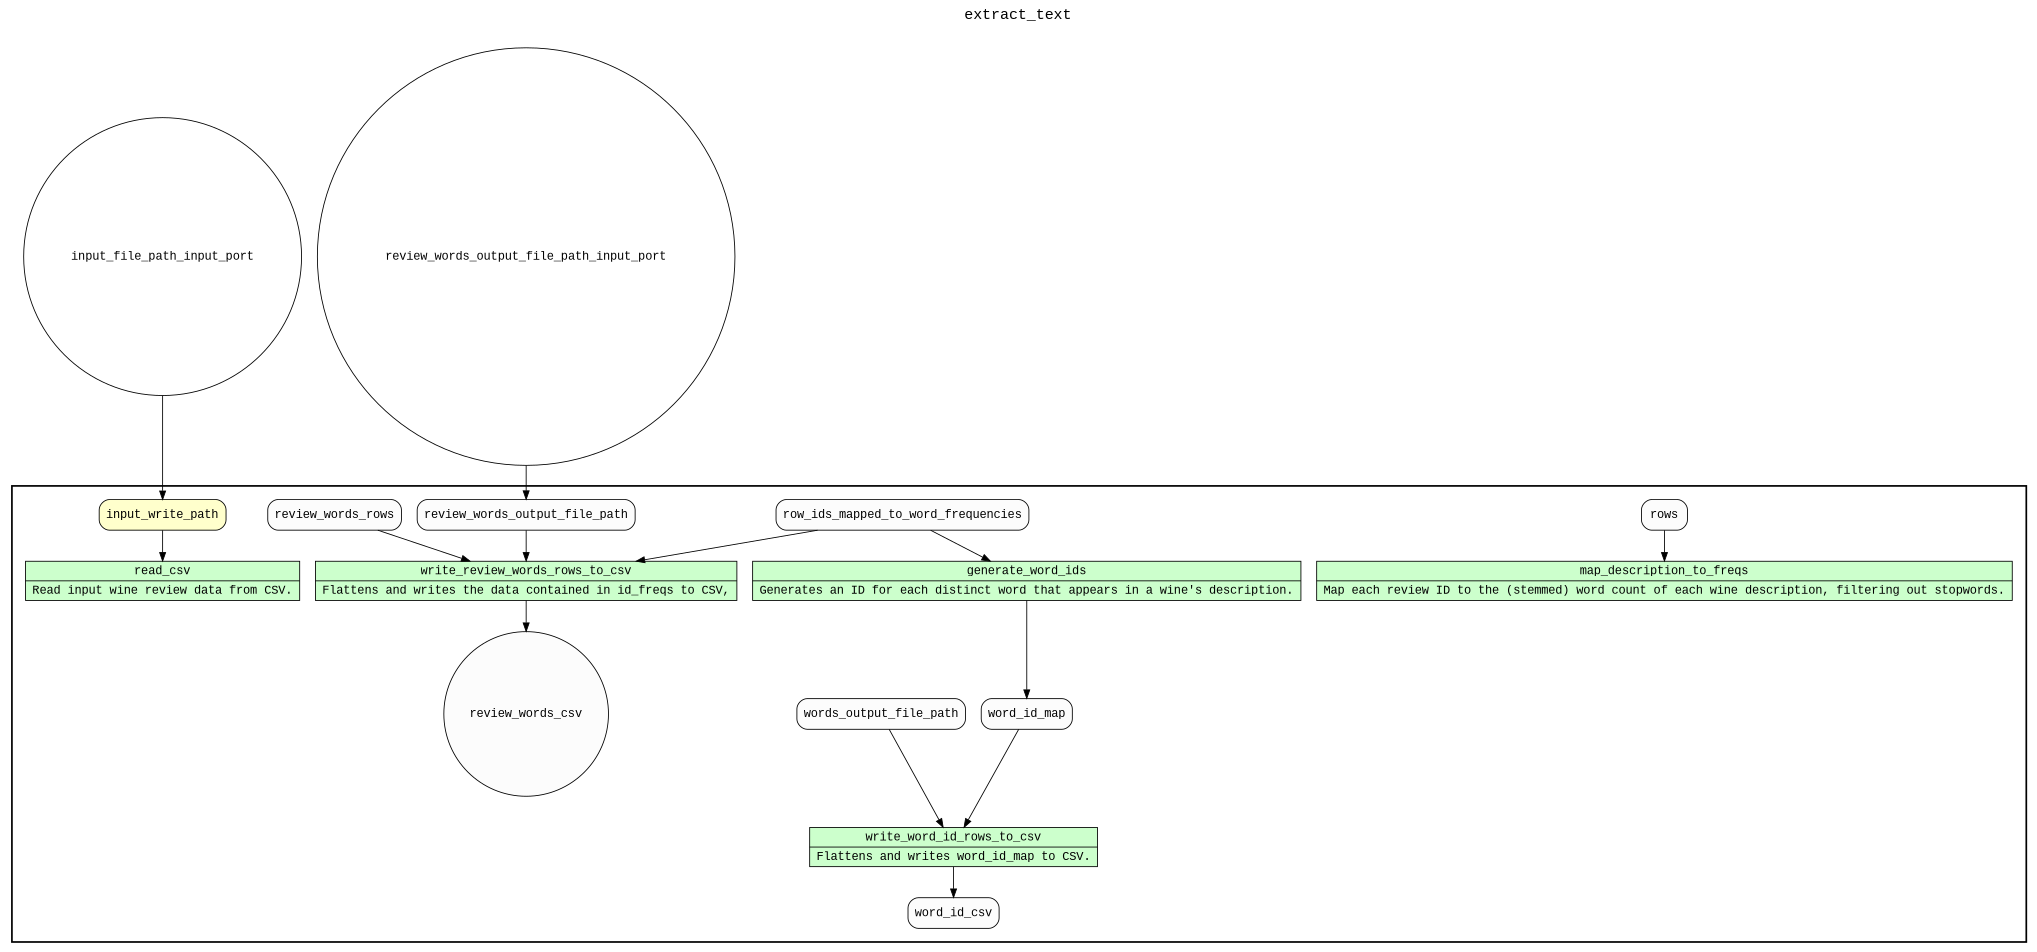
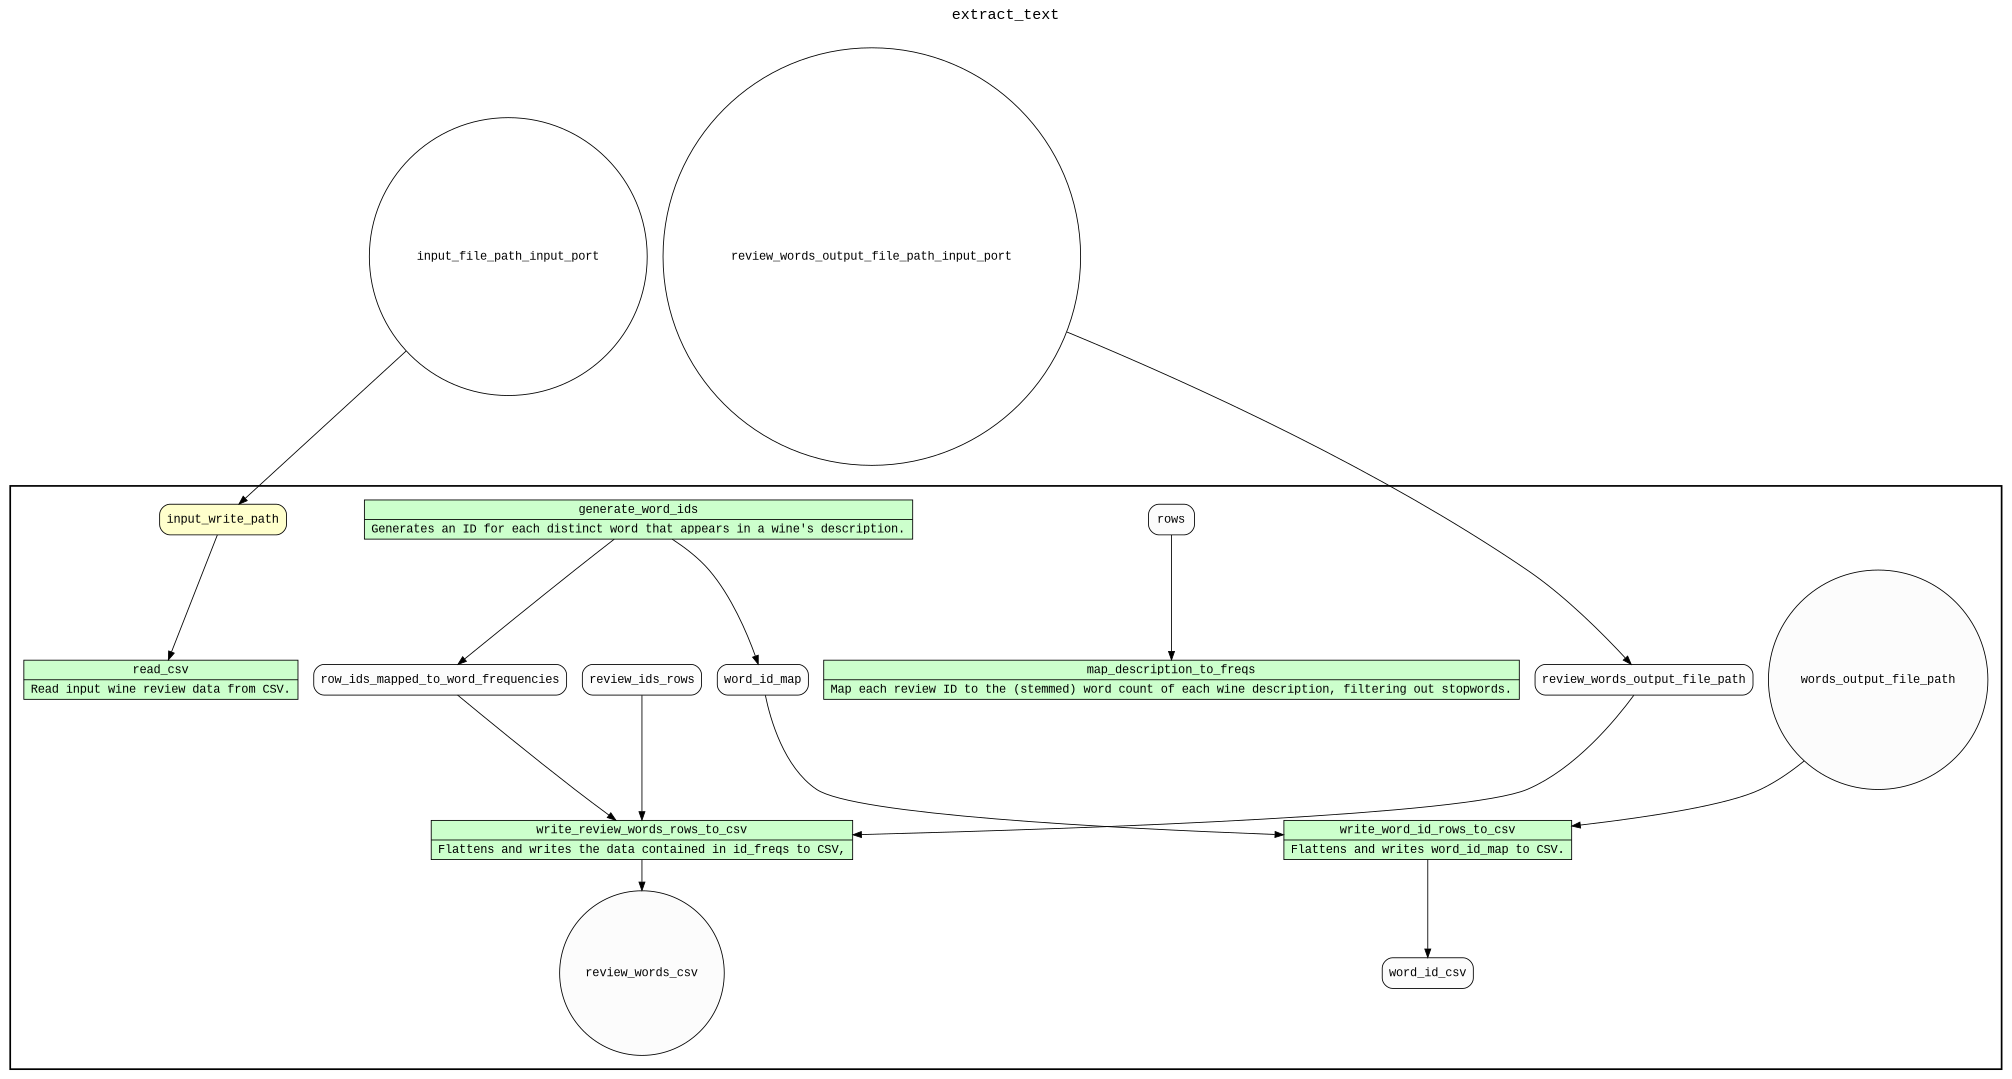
(335, 515) -> (642, 680)
(957, 544) -> (539, 599)
(881, 714) -> (1878, 680)
